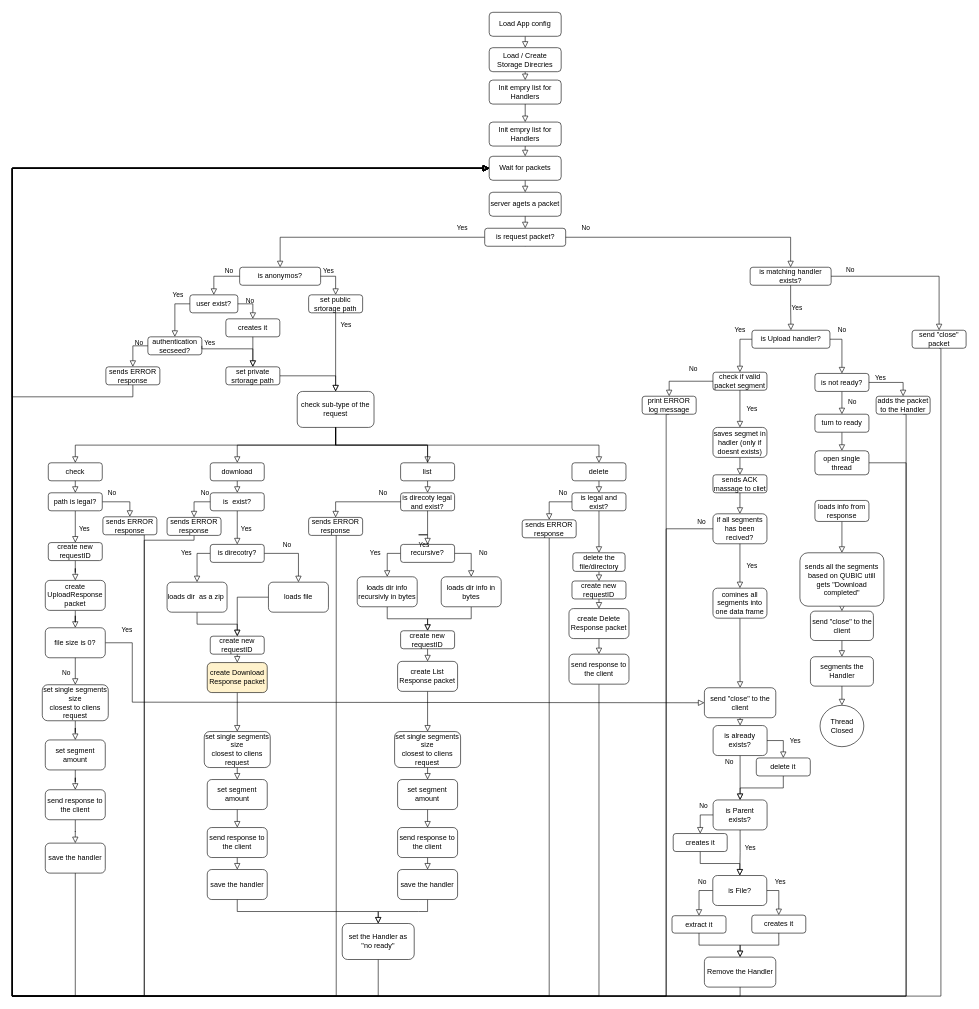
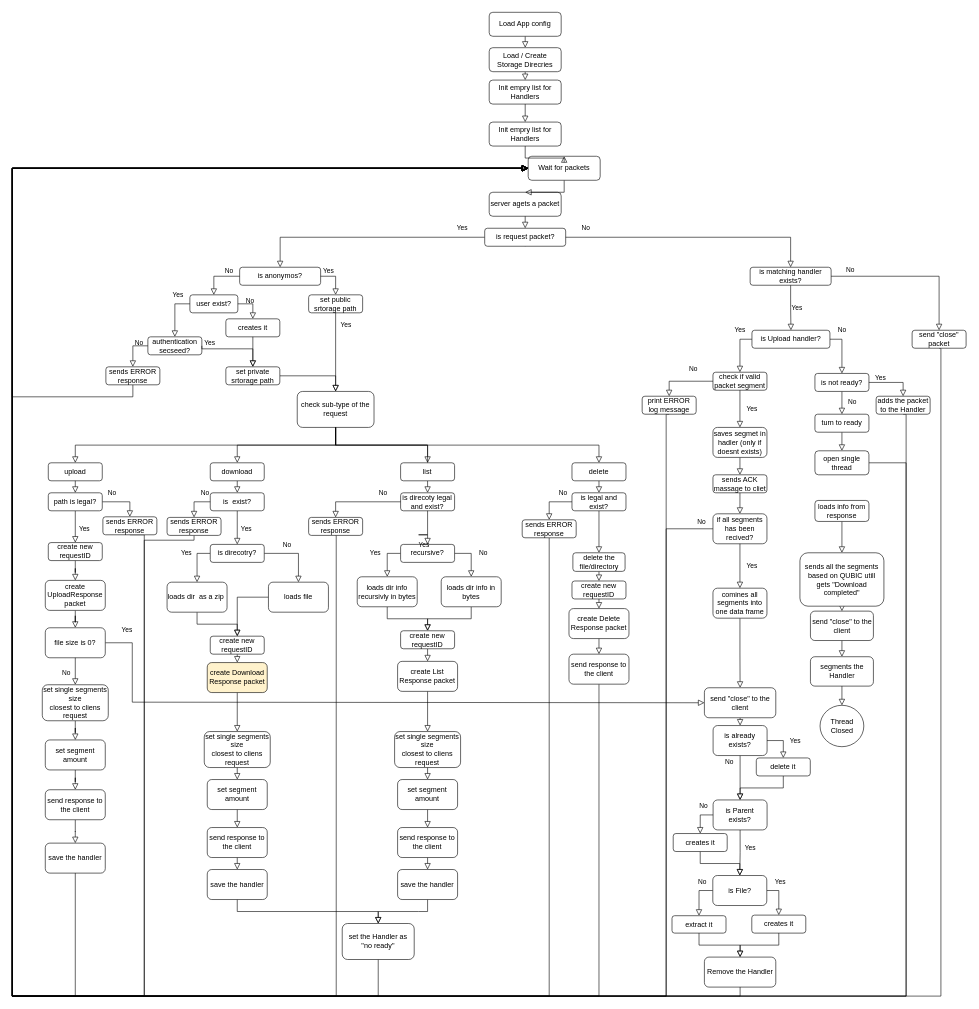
(525, 168) -> (564, 168)
(75, 472) -> (75, 472)
